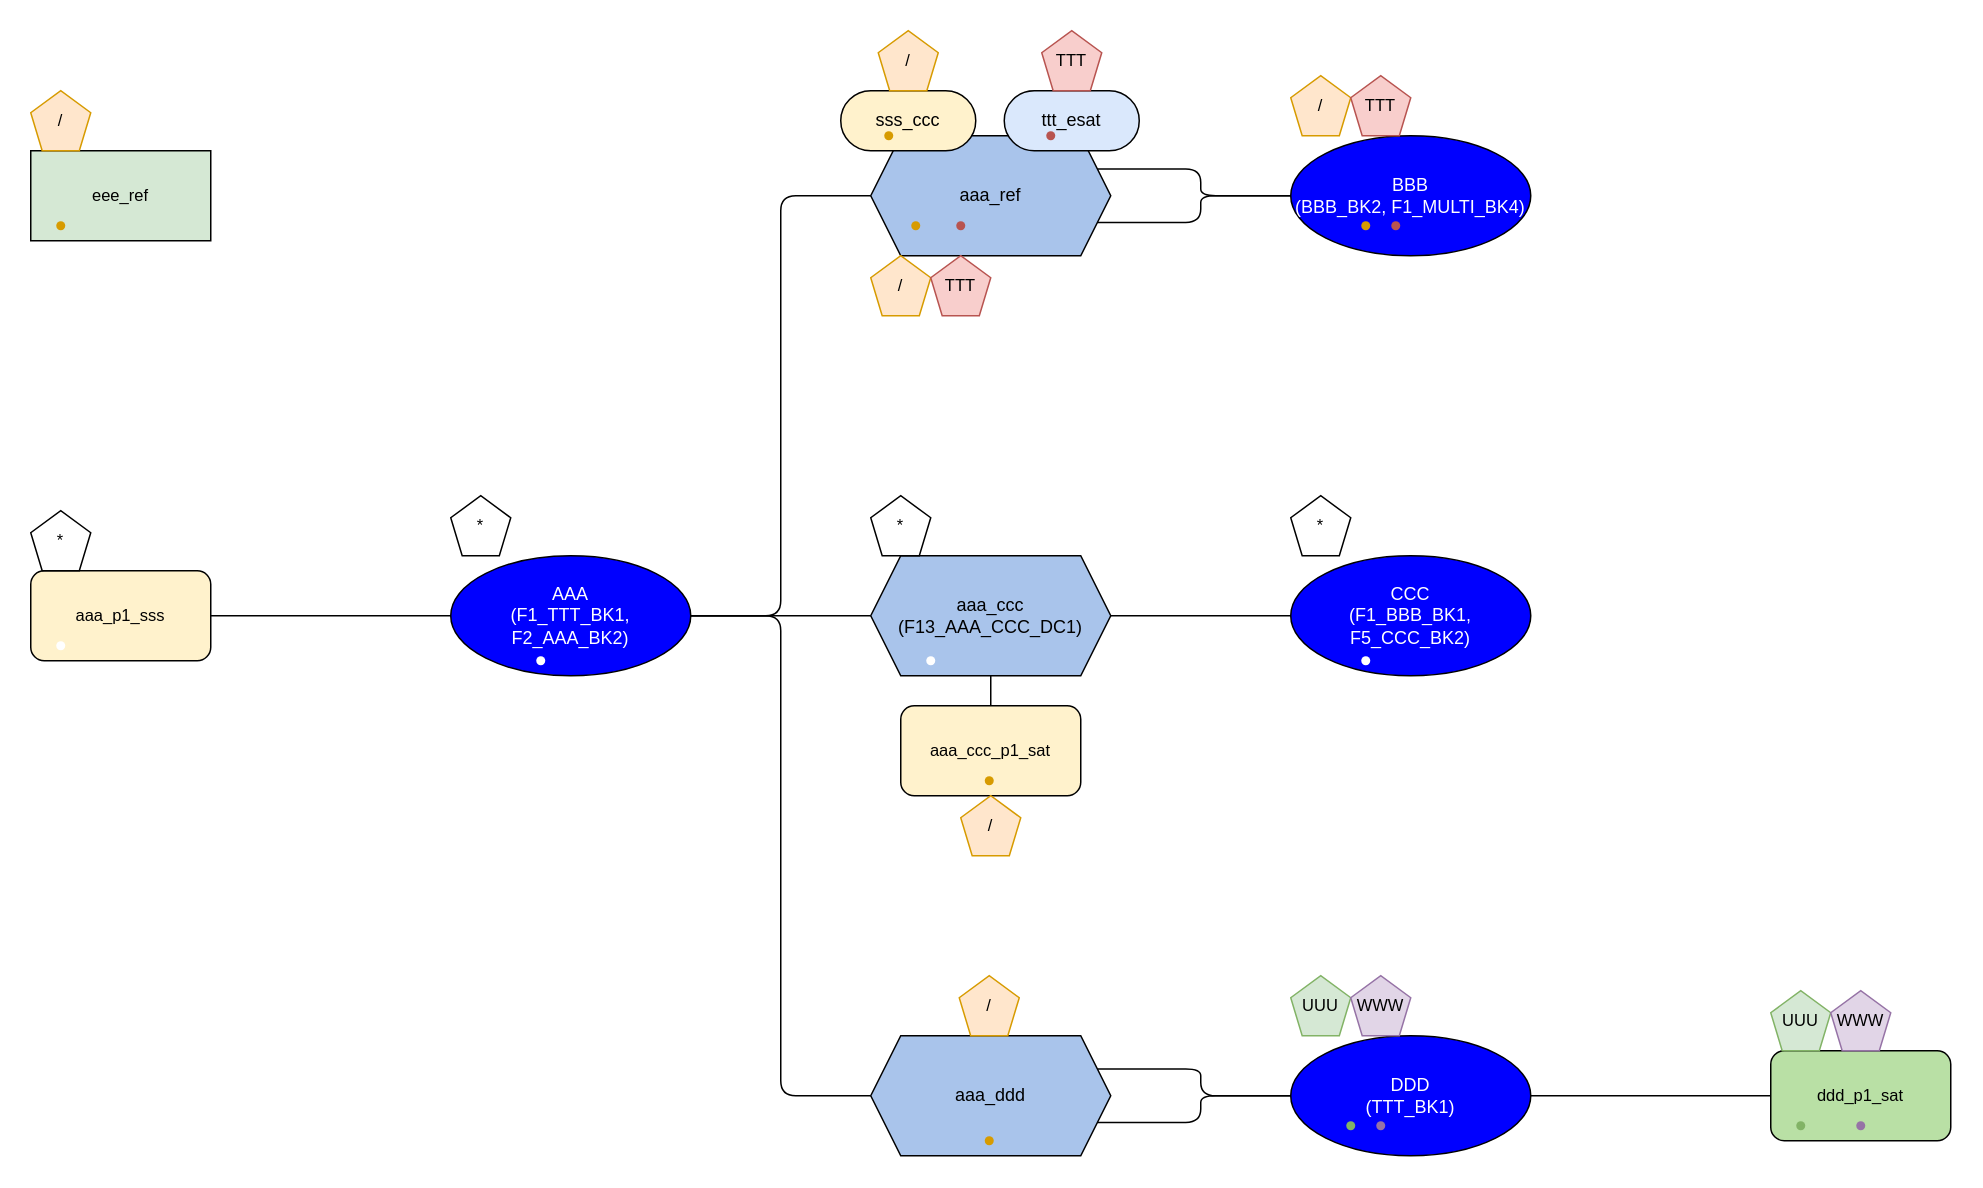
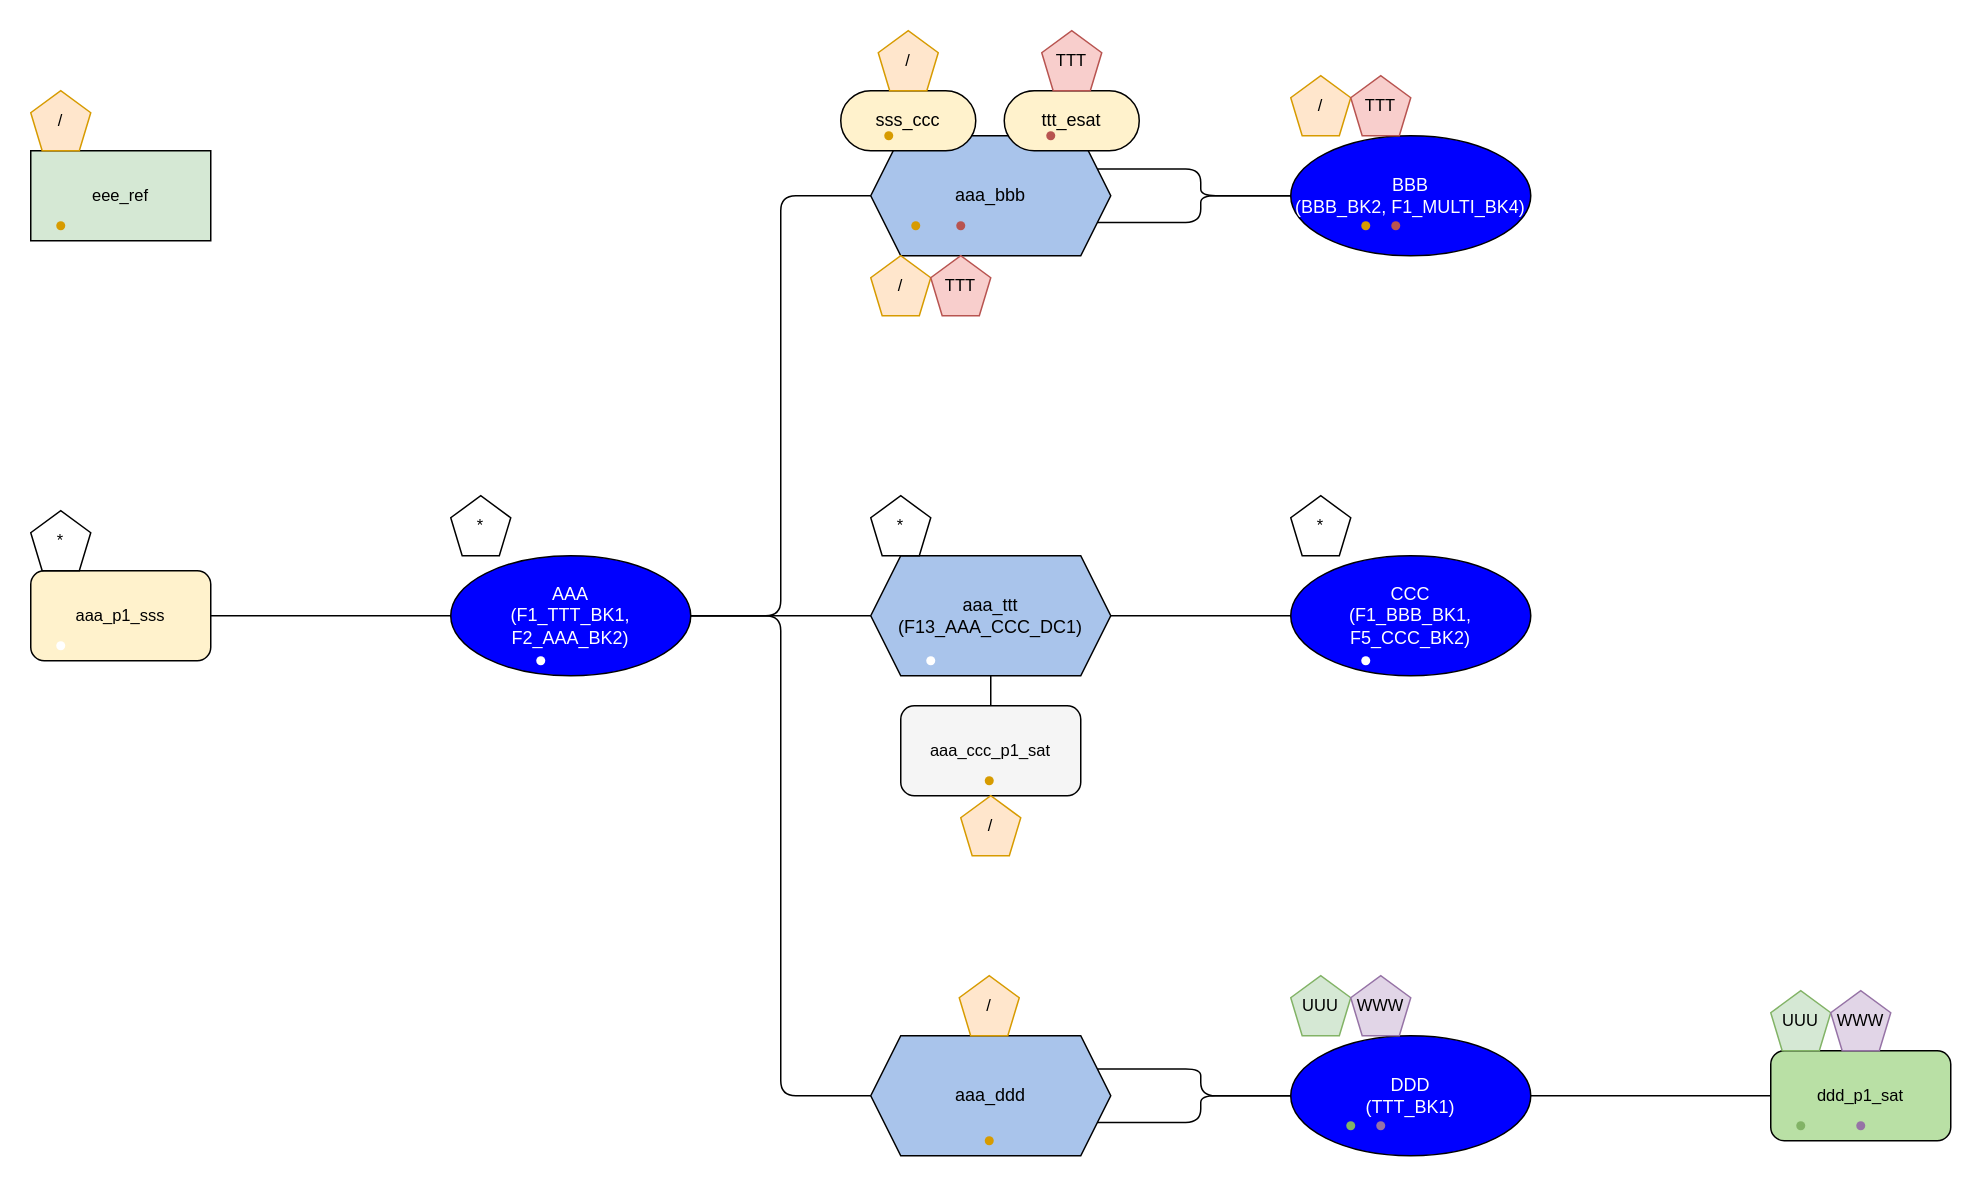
(1072, 121) -> (1072, 121)
(991, 196) -> (991, 196)
(991, 616) -> (991, 616)
(991, 751) -> (991, 751)
